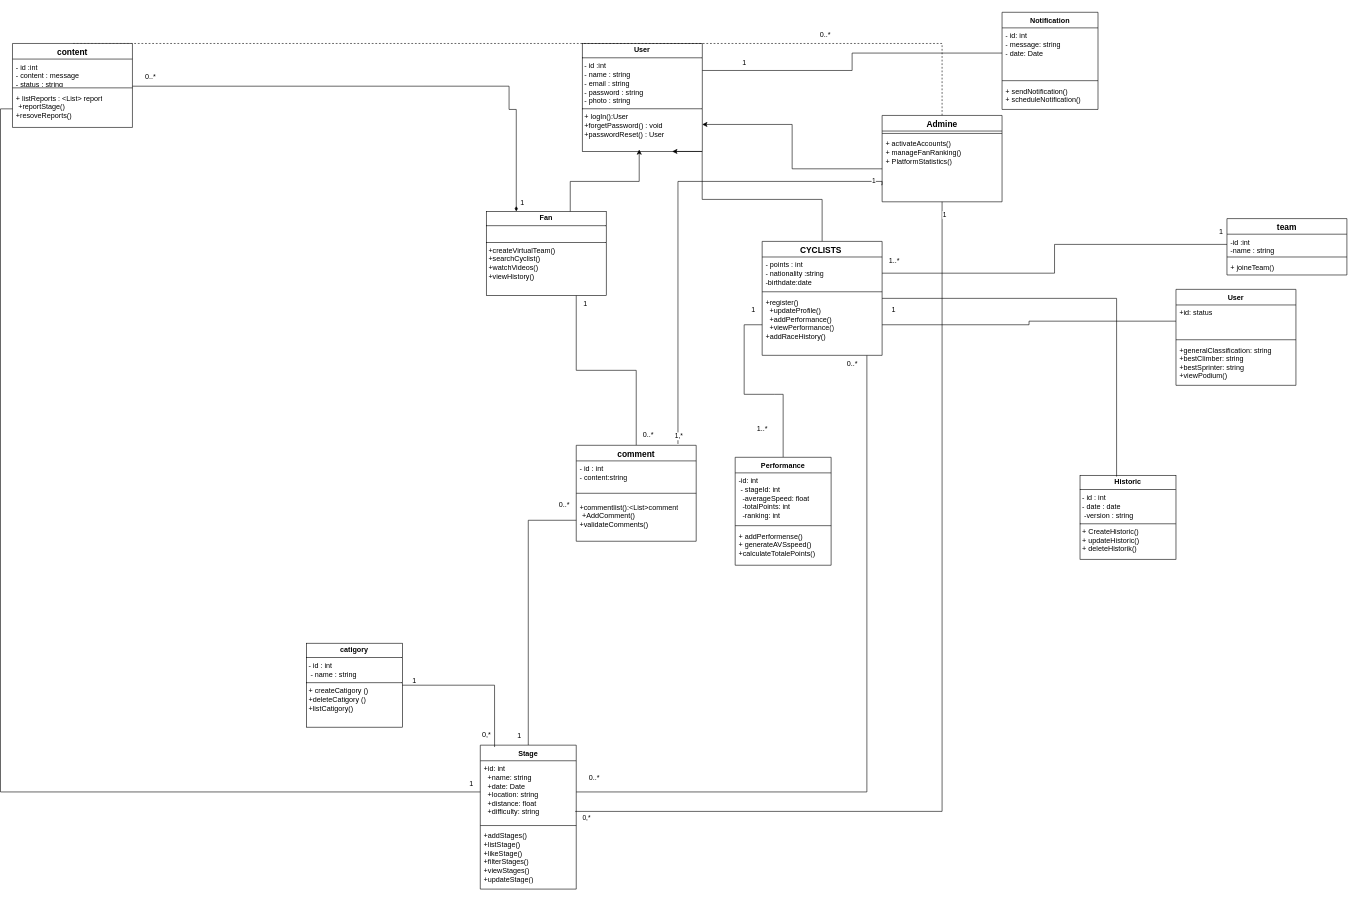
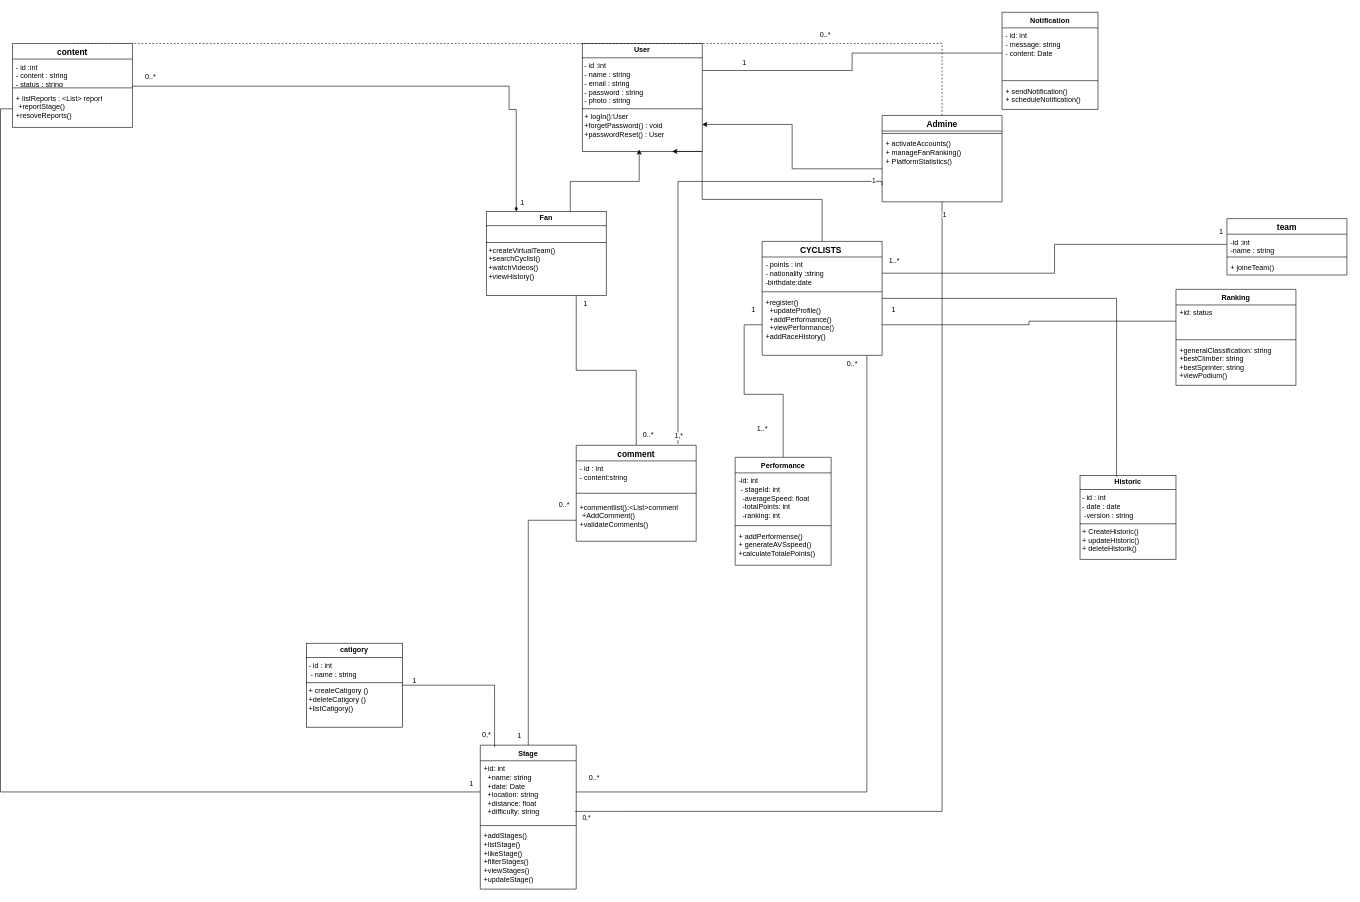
(1036, 45) -> (1036, 45)
(50, 76) -> (48, 76)
(1236, 298) -> (1236, 298)
